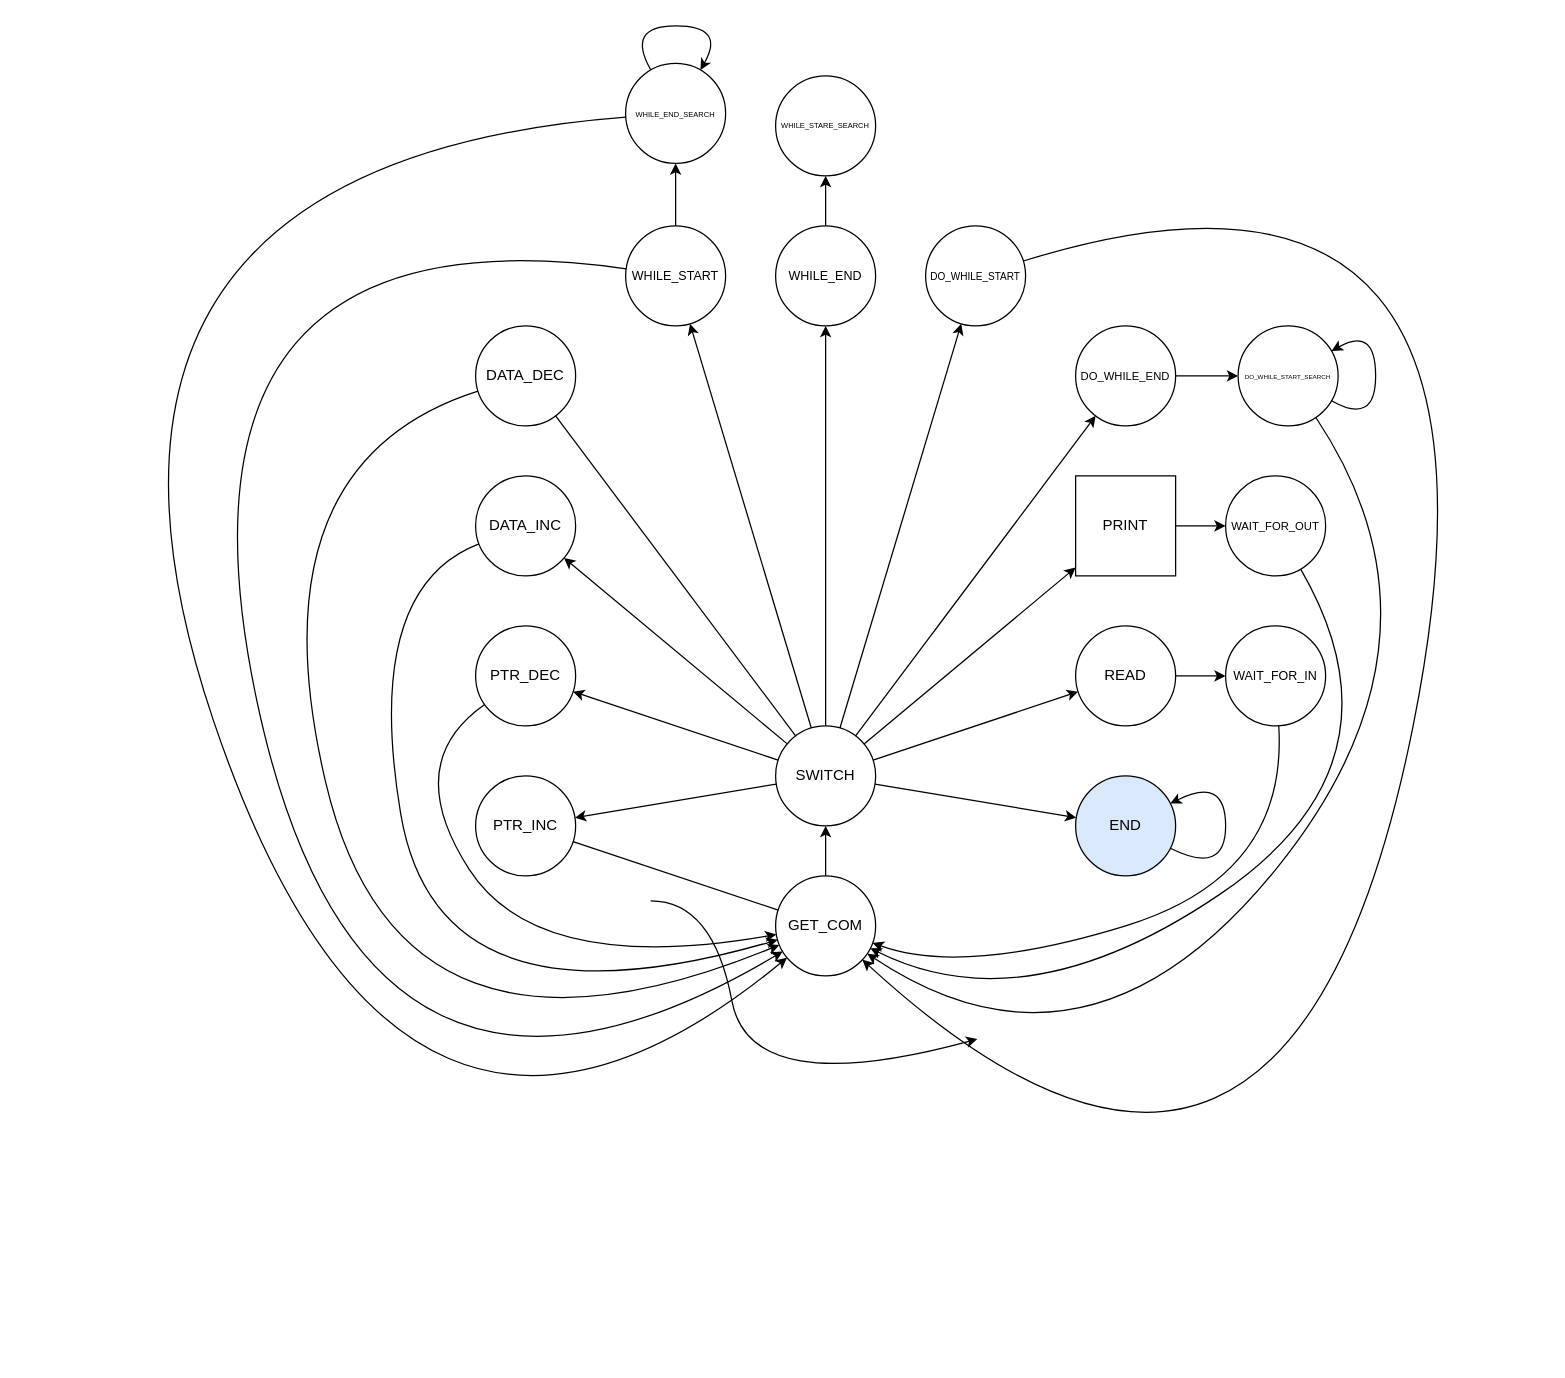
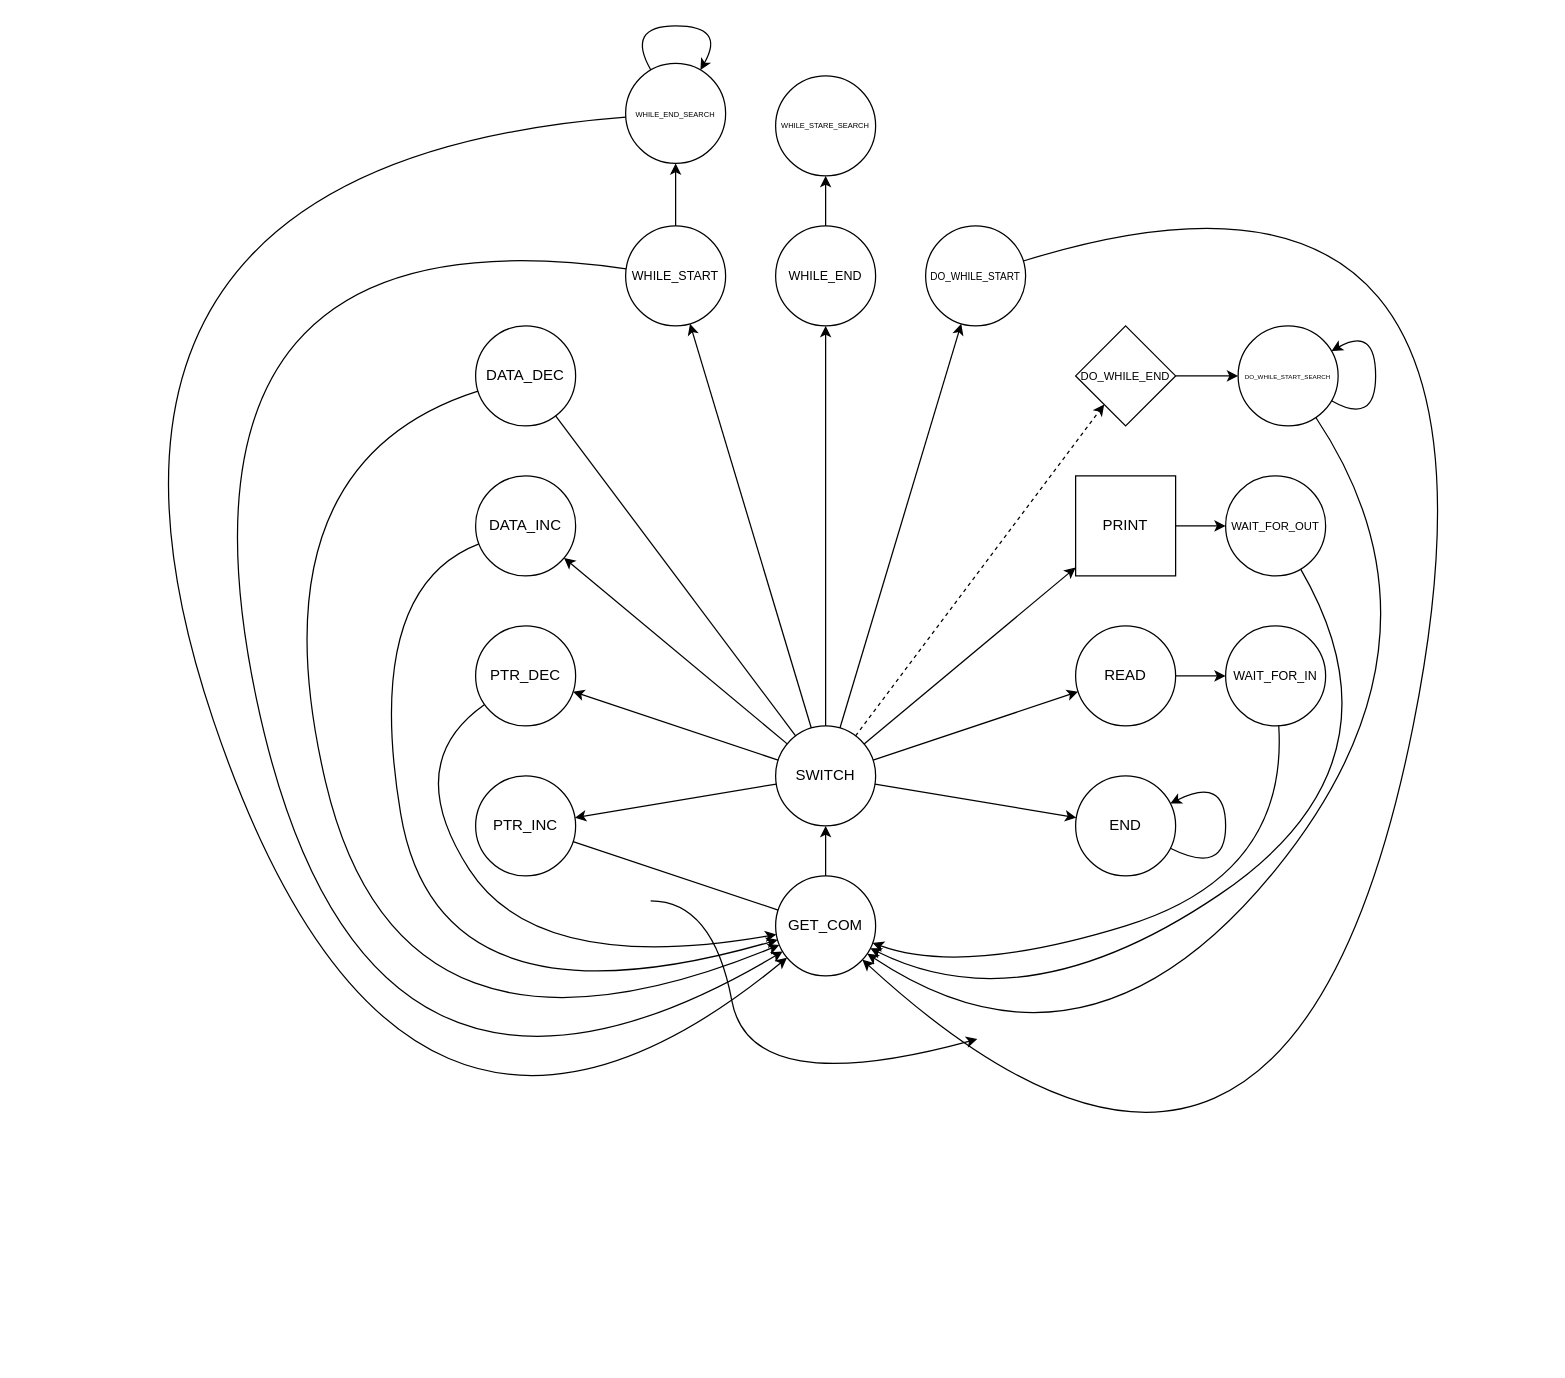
(1126, 376) -> (1126, 376)
(974, 578) -> (978, 572)
(1126, 826) -> (1126, 826)
